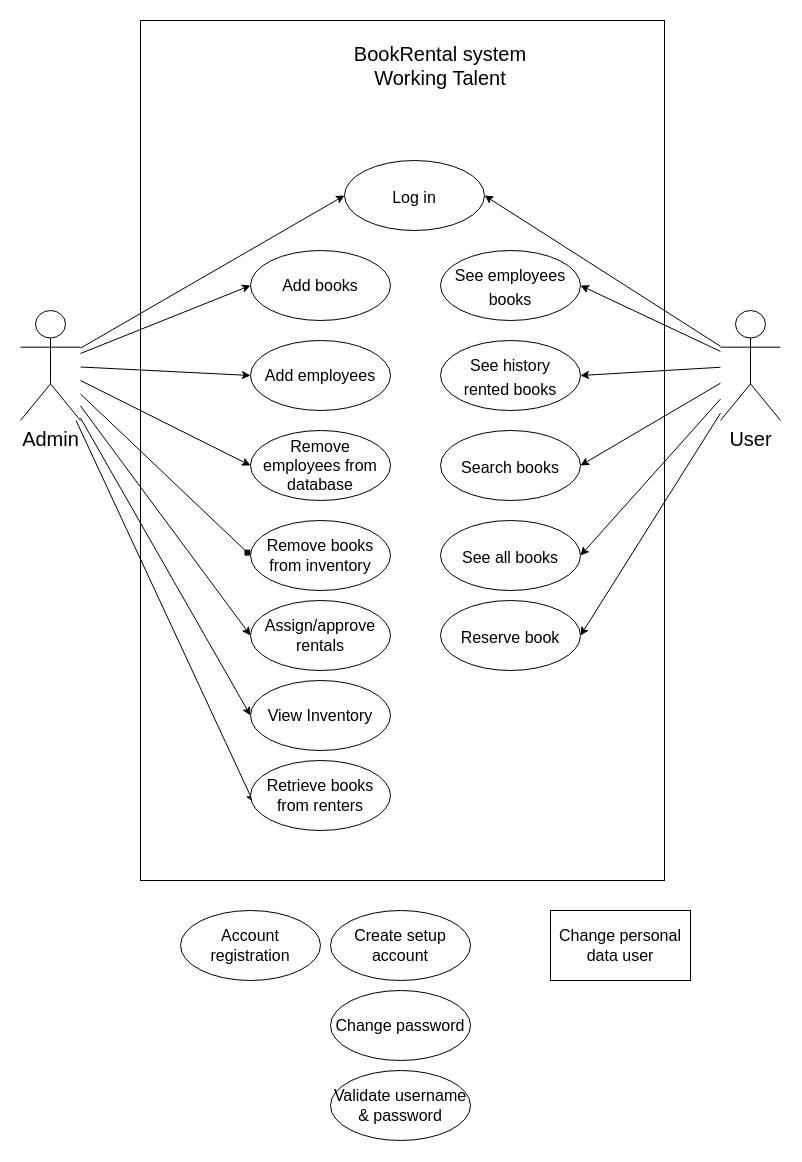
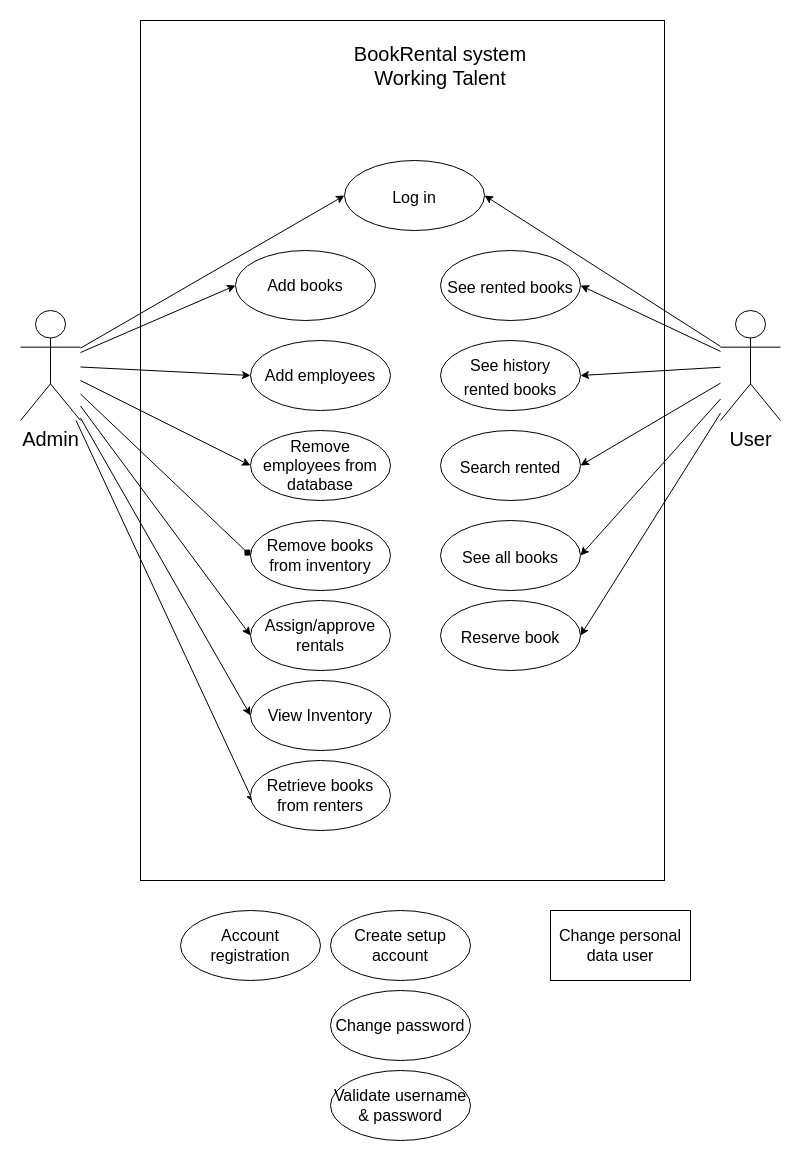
(321, 286) -> (306, 286)
(511, 286) -> (511, 286)
(511, 466) -> (511, 466)
